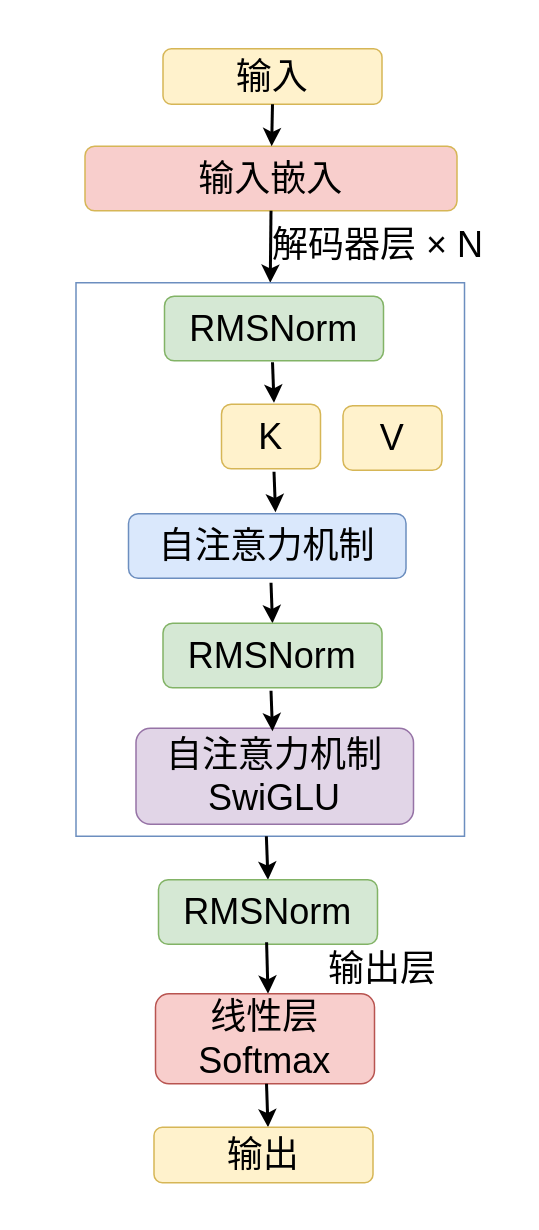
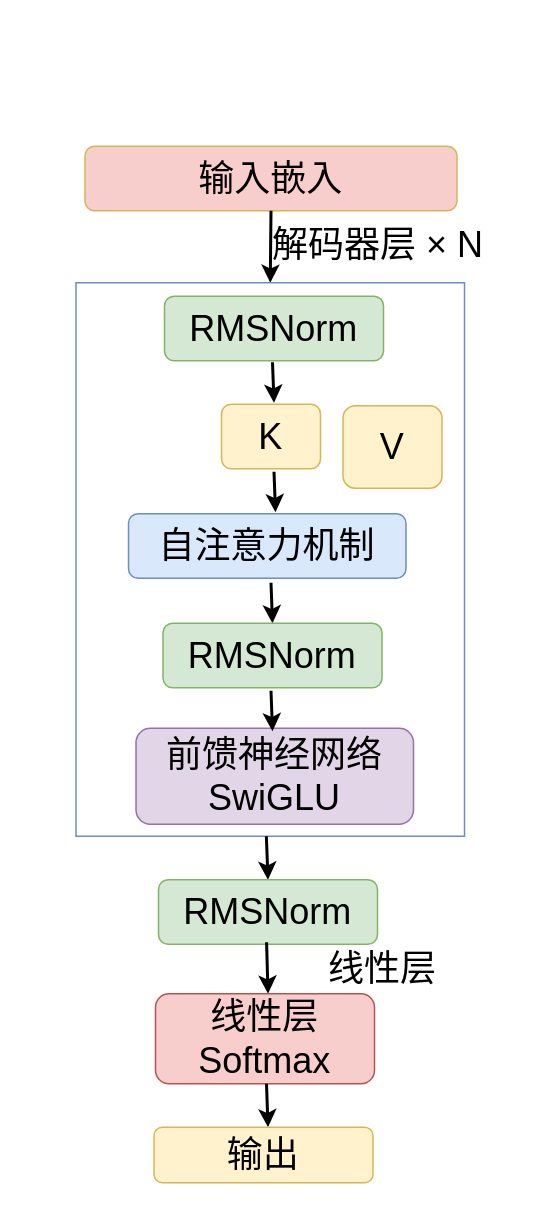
(272, 77) -> none
(272, 119) -> none
(392, 438) -> (392, 447)
(275, 776) -> (275, 776)
(383, 970) -> (383, 970)
